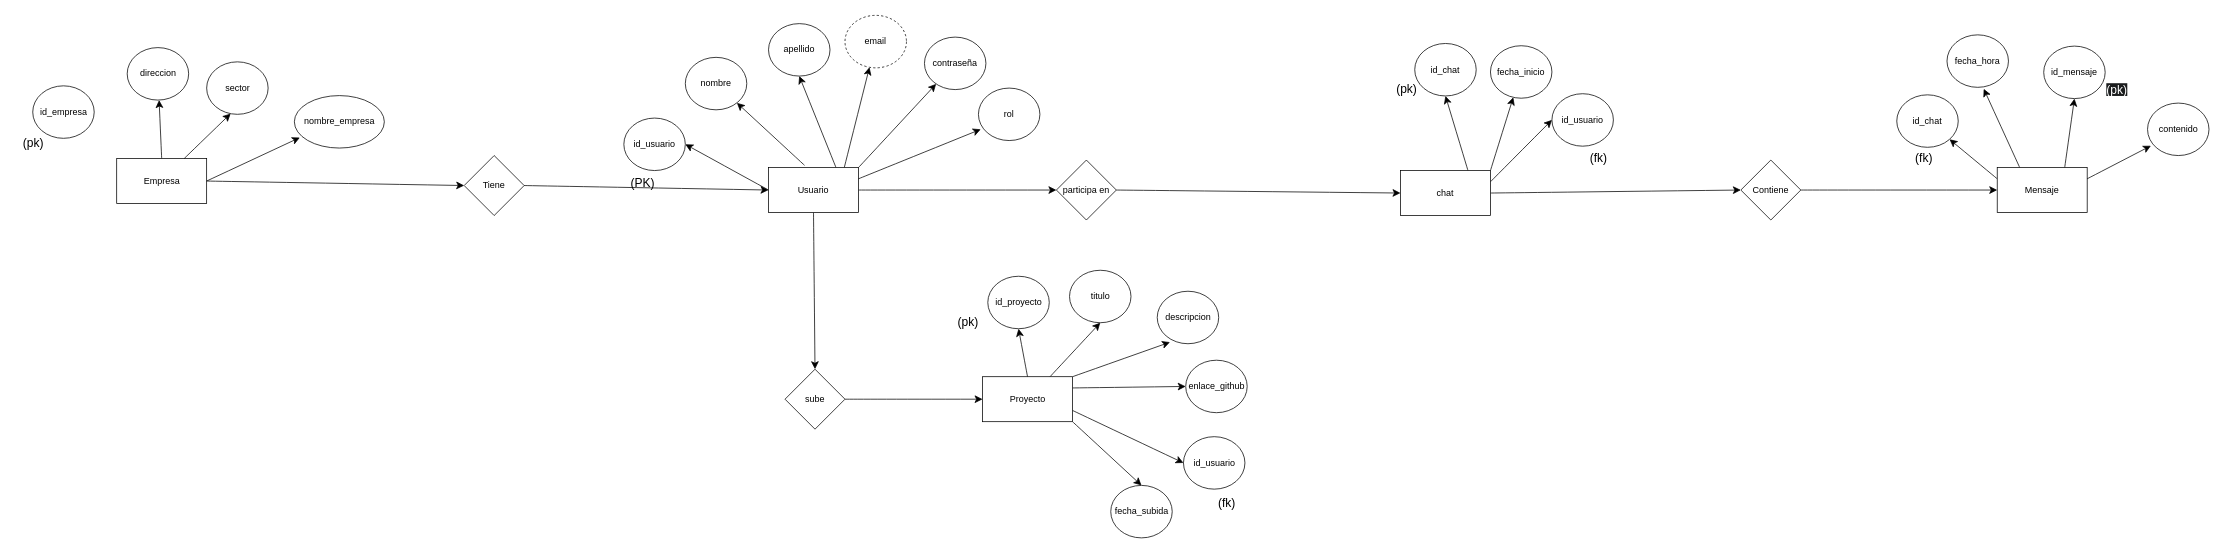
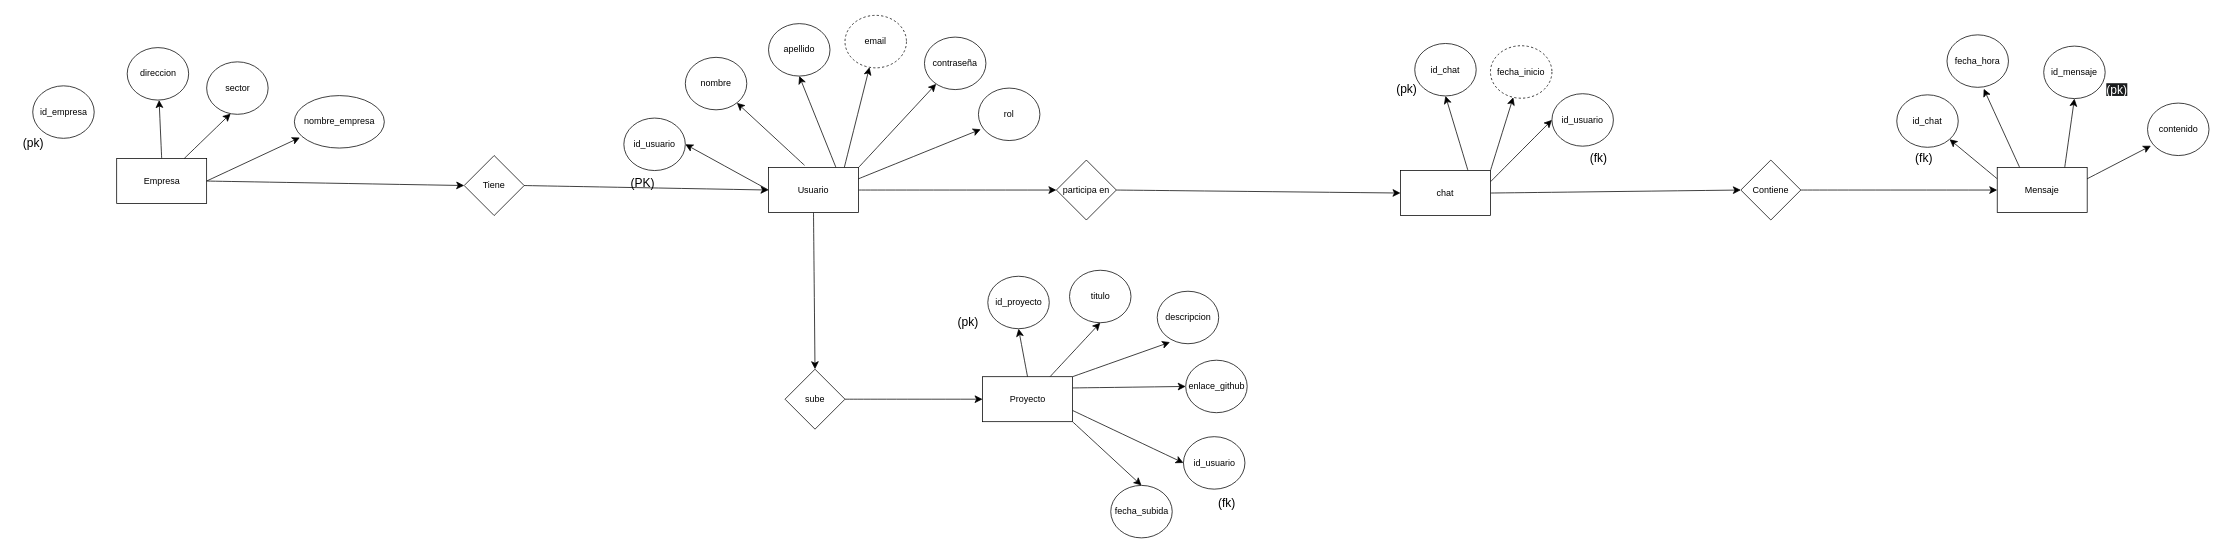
(1521, 72) -> (1521, 72)
